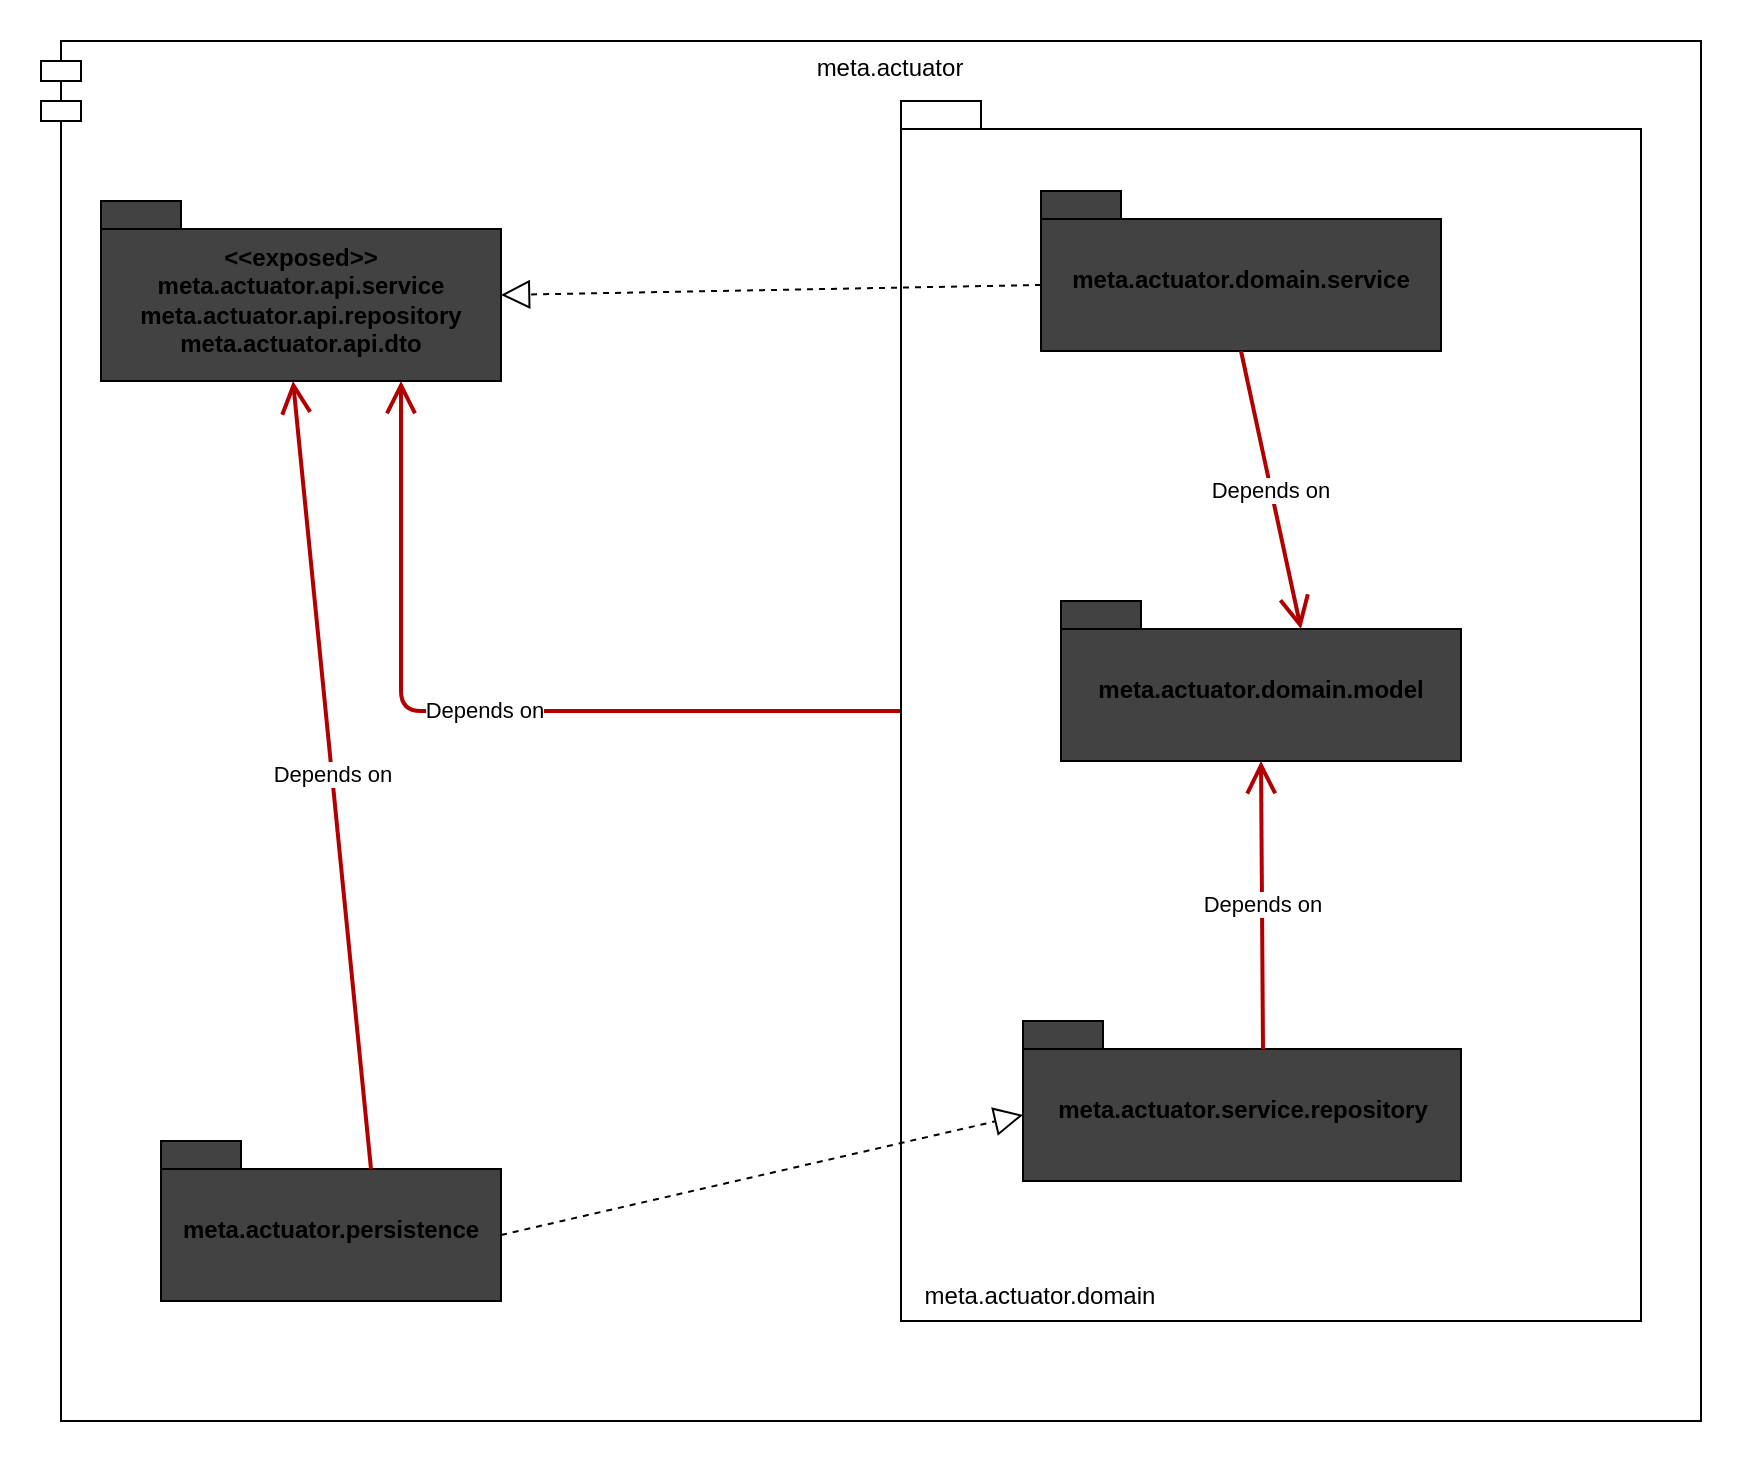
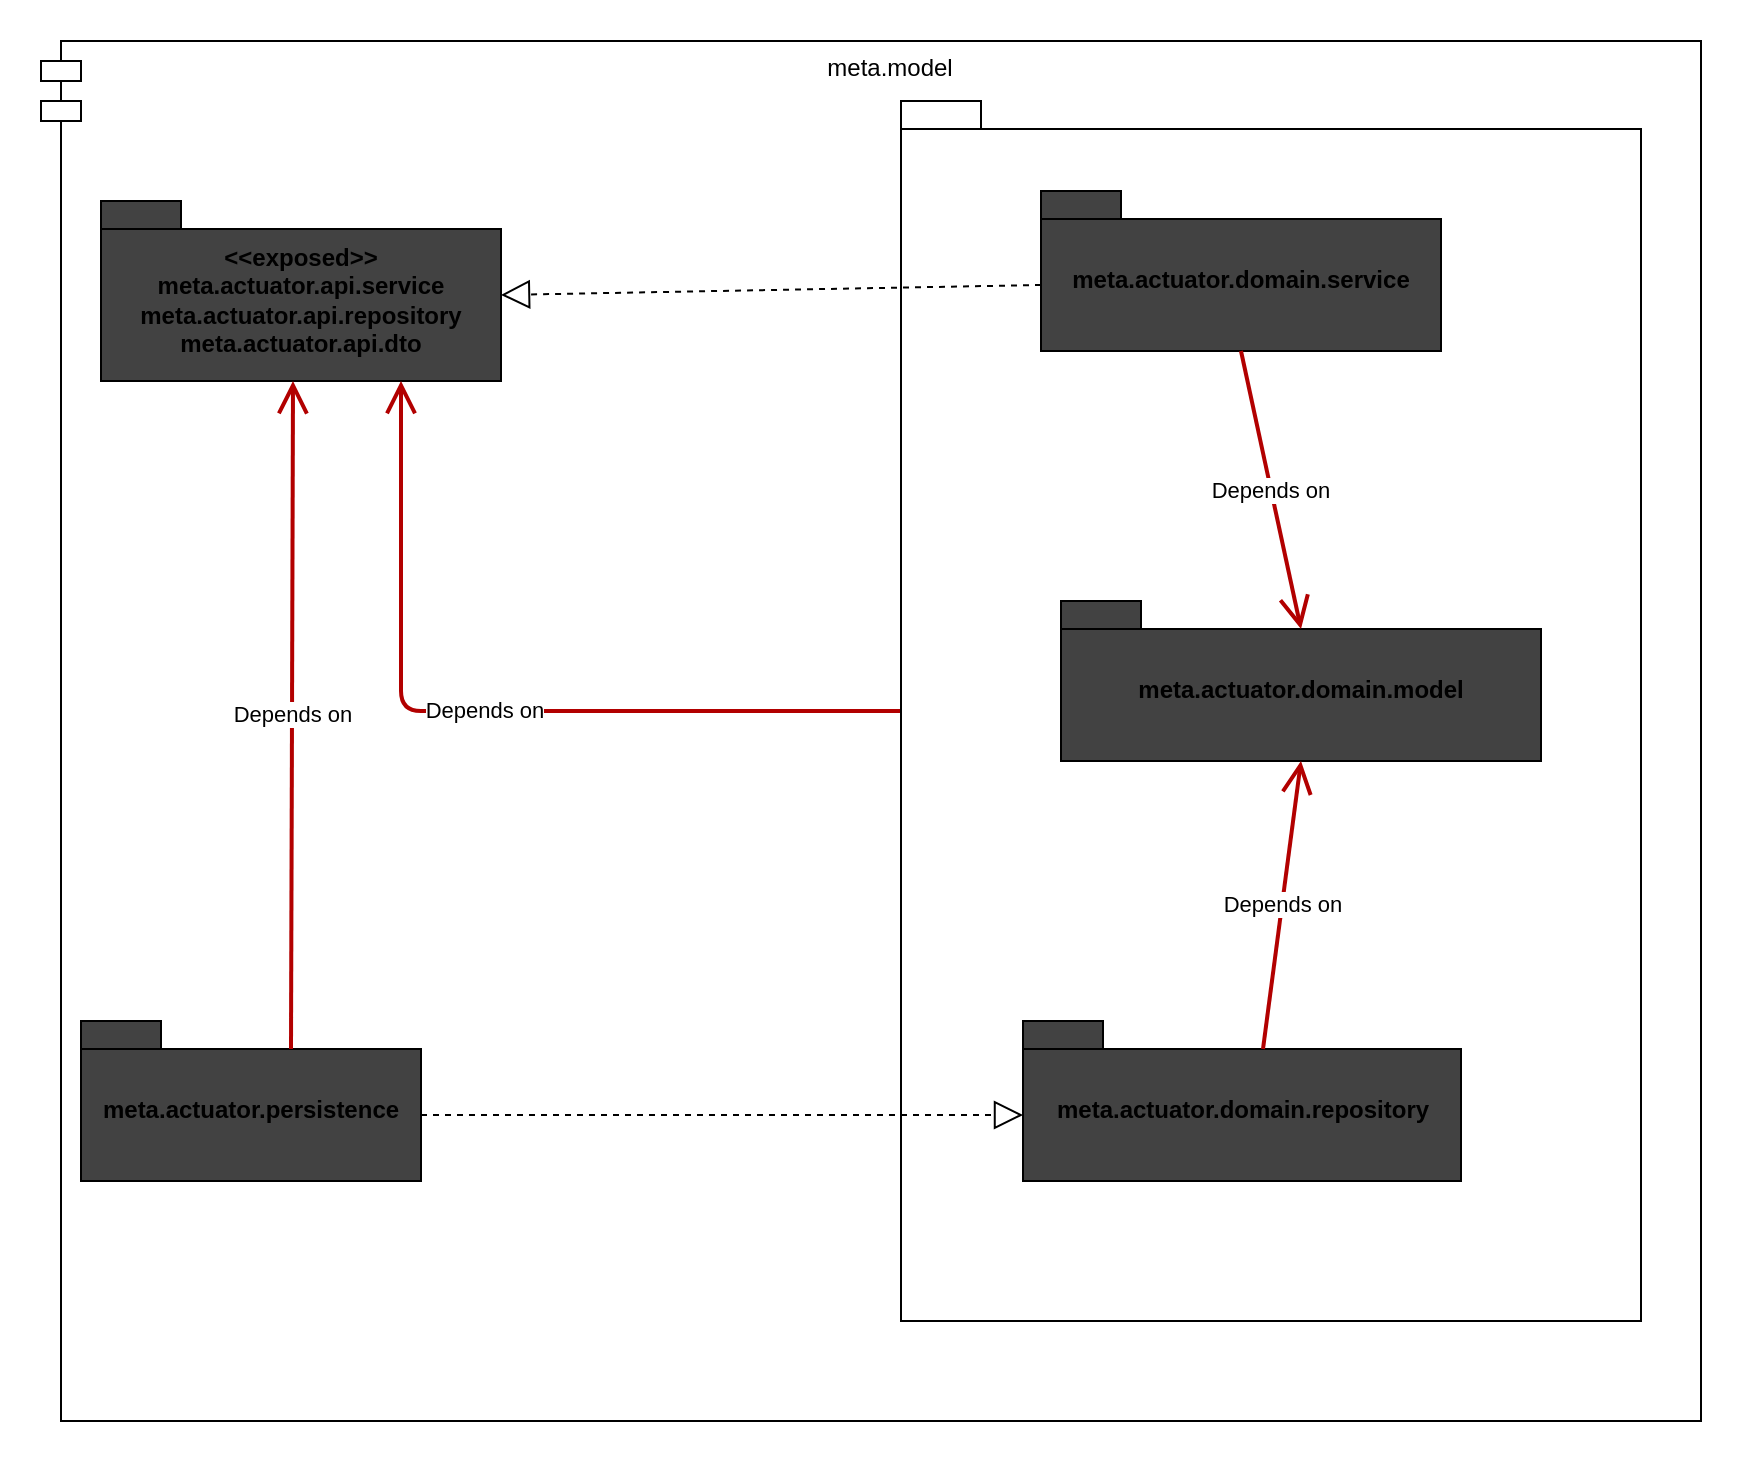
(890, 68) -> (890, 68)
(1261, 681) -> (1301, 681)
(1244, 1111) -> (1244, 1111)
(331, 1221) -> (251, 1101)
(1041, 1295) -> none
